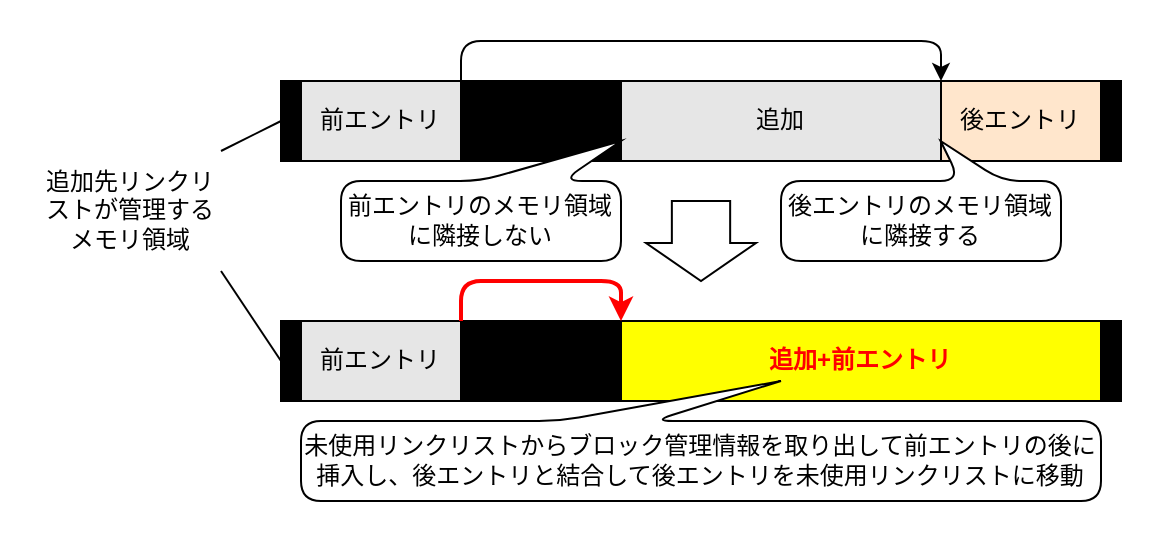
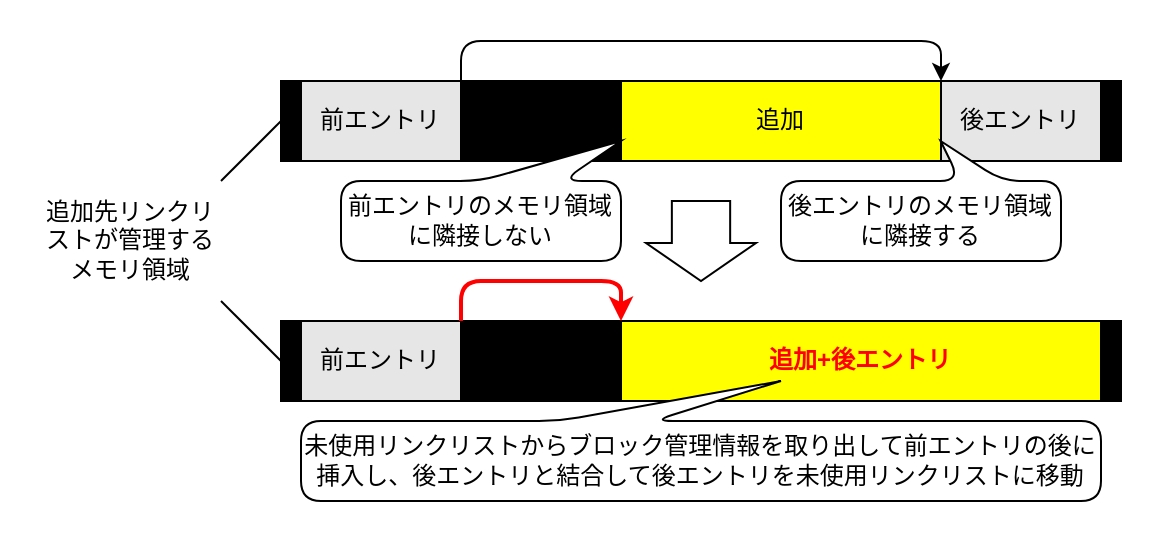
(781, 121) -> (781, 121)
(1021, 121) -> (1021, 121)
(131, 211) -> (131, 241)
(861, 361) -> (861, 361)
